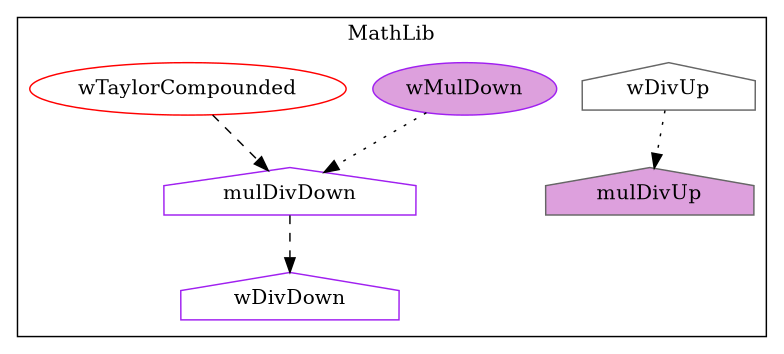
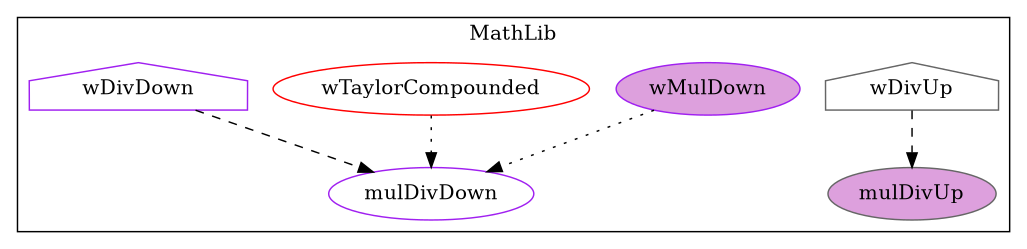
(661, 132) -> (912, 132)
(235, 138) -> (431, 134)
(290, 194) -> (431, 194)
(650, 194) -> (912, 194)
(290, 236) -> (278, 139)
